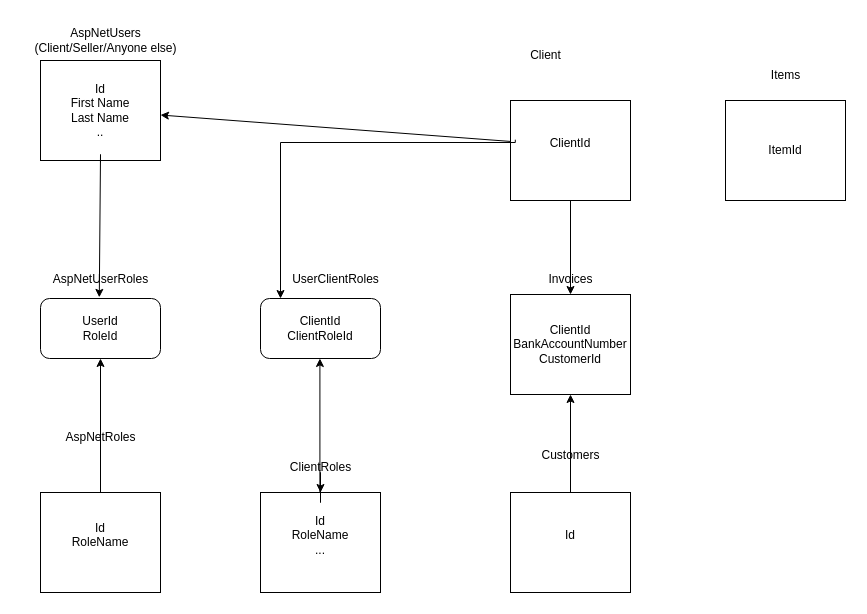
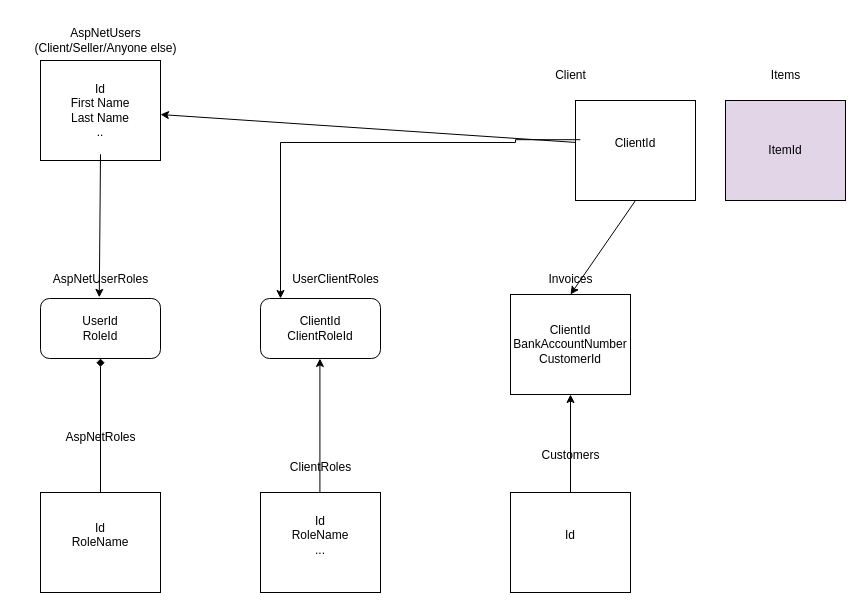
(546, 56) -> (571, 76)
(571, 151) -> (636, 151)
(786, 151) -> (786, 151)
(101, 366) -> (101, 367)
(321, 501) -> none
